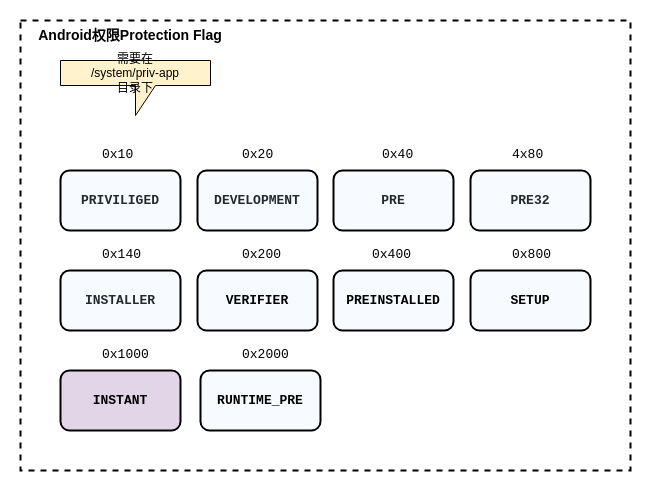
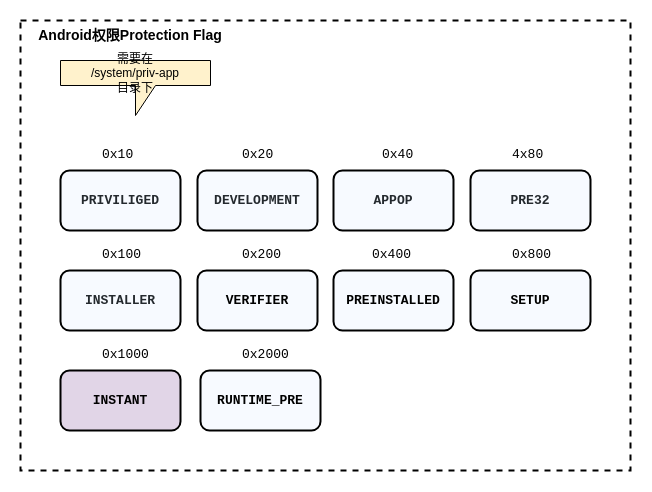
(394, 201) -> (394, 201)
(119, 255) -> (119, 255)
